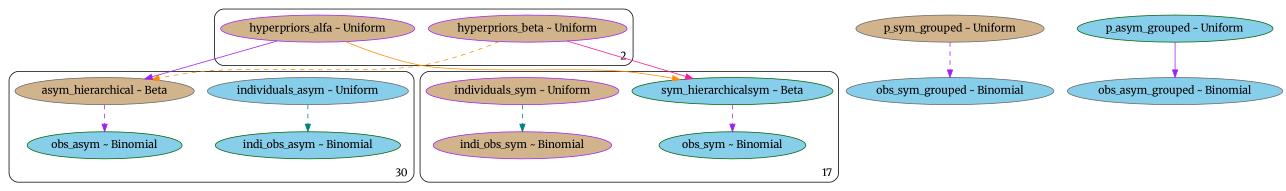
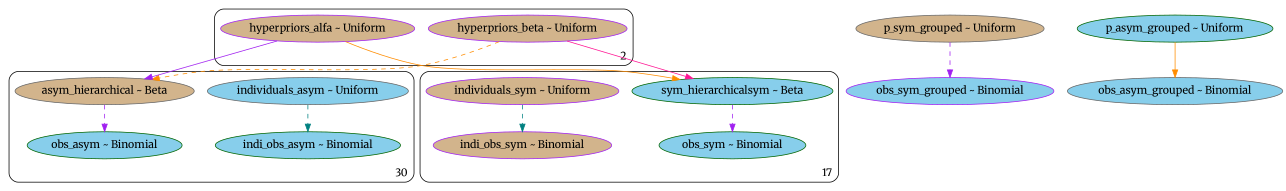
(1175, 56) -> (1175, 56)
(950, 91) -> (950, 91)
